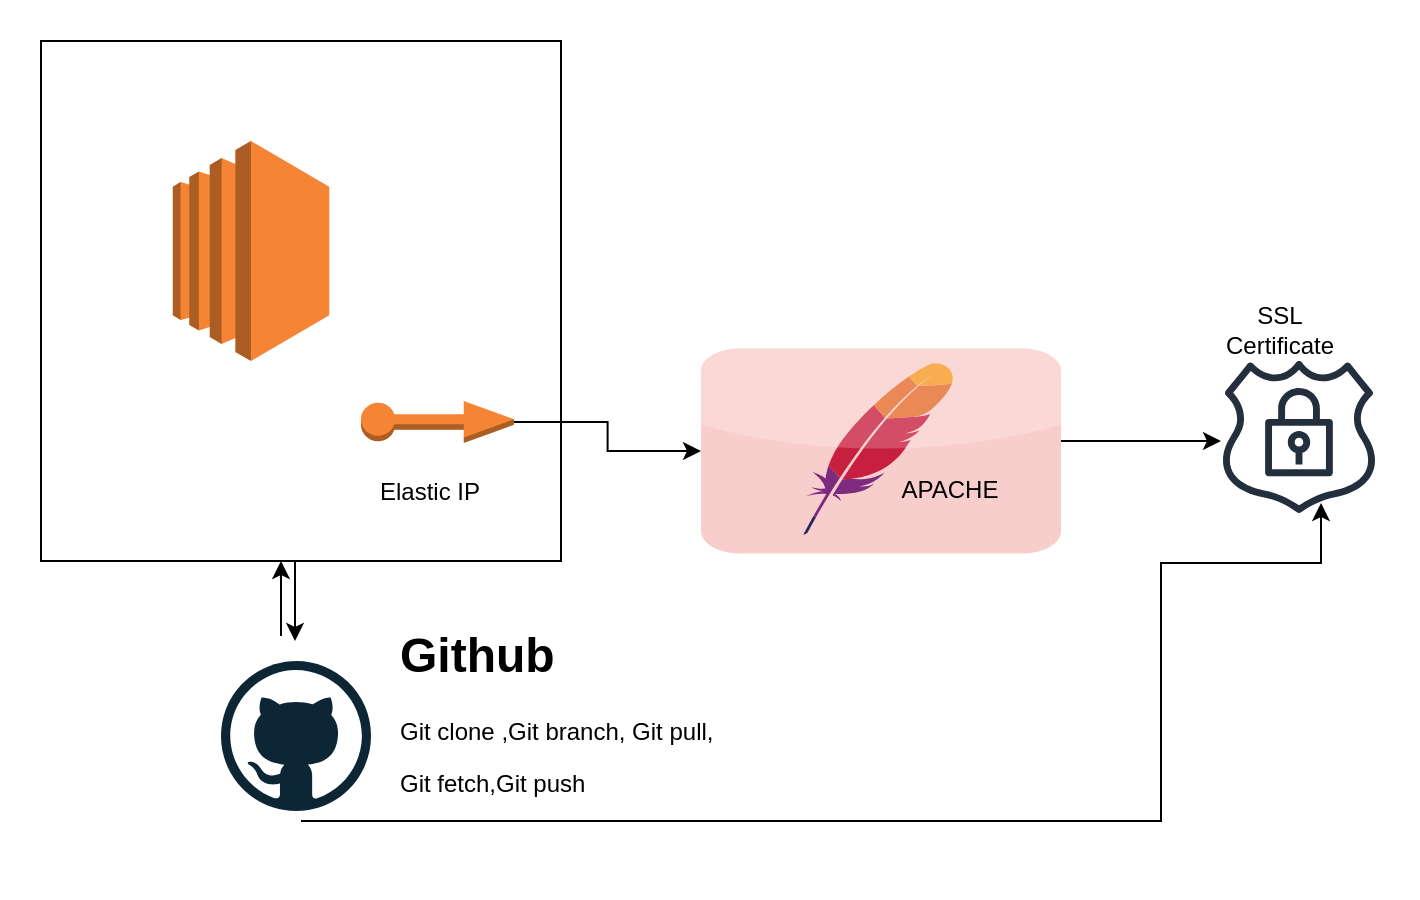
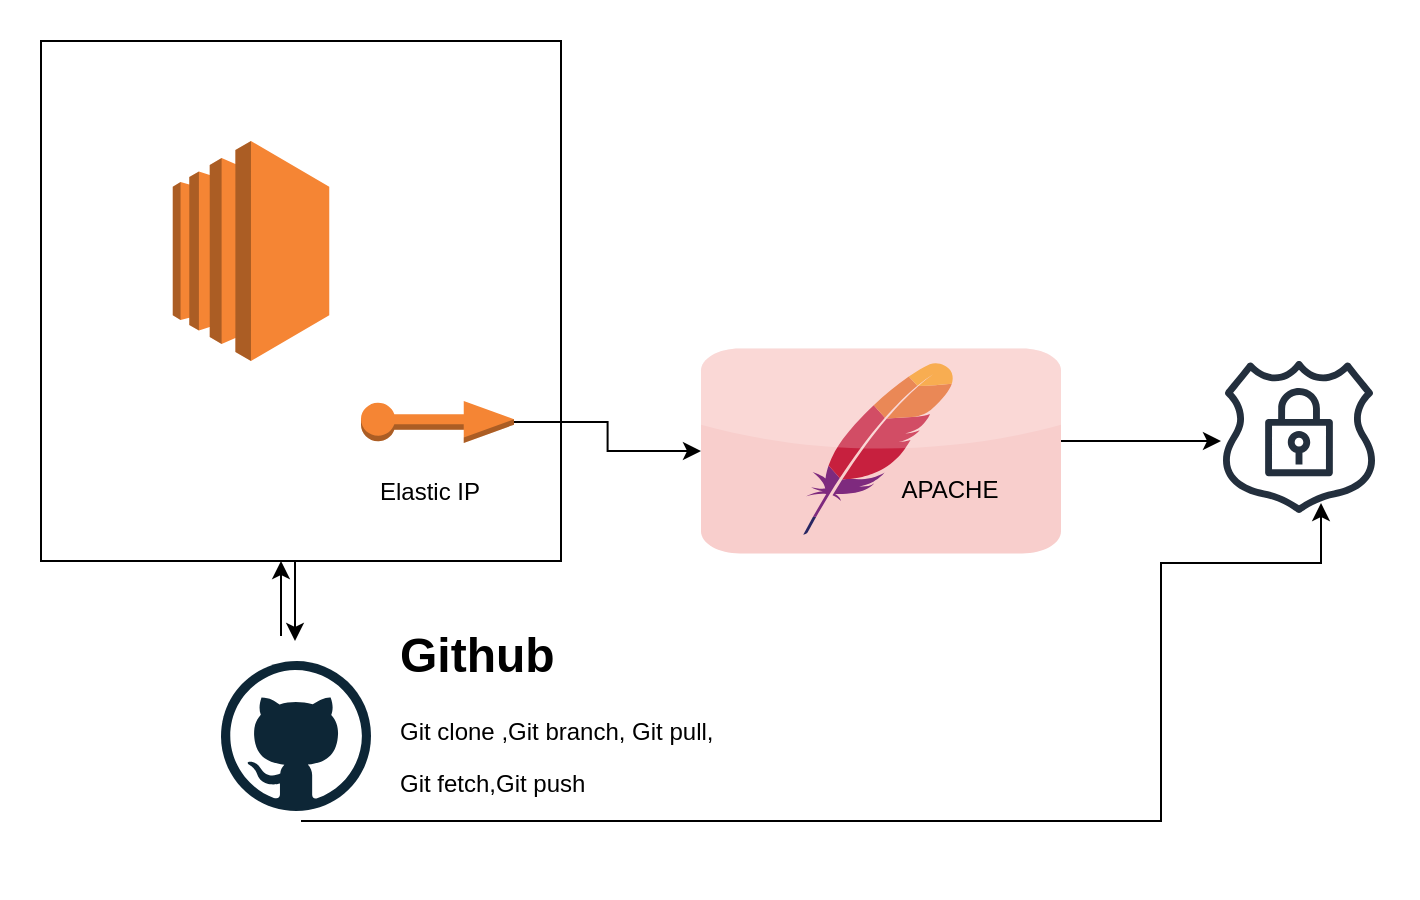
(1281, 331) -> none
